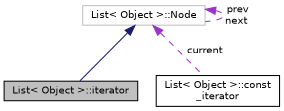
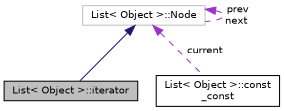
(218, 91) -> (218, 91)
